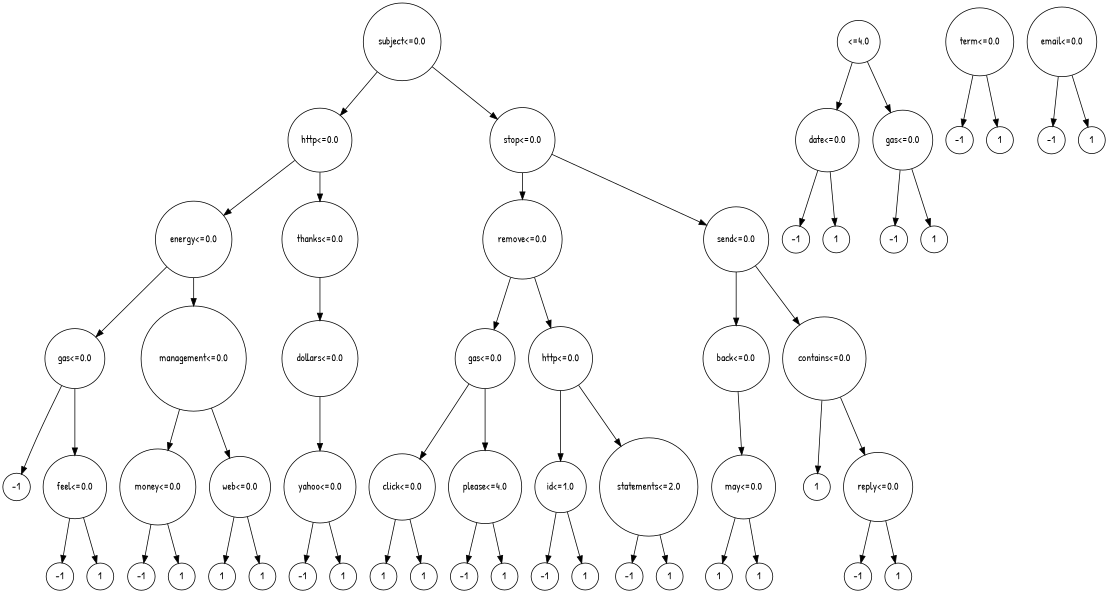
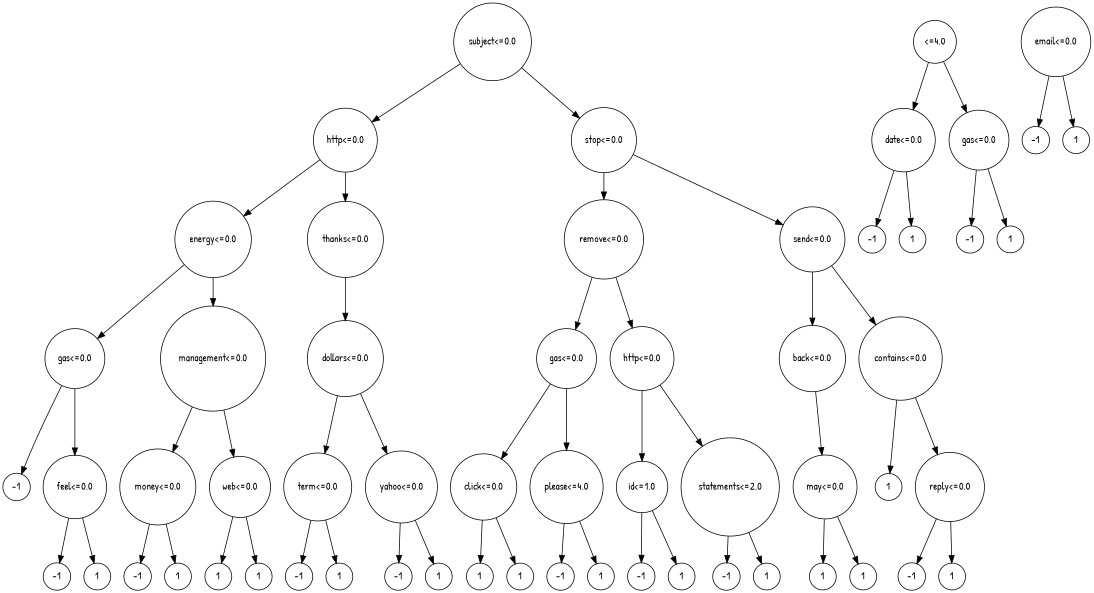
none -> (332, 421)
